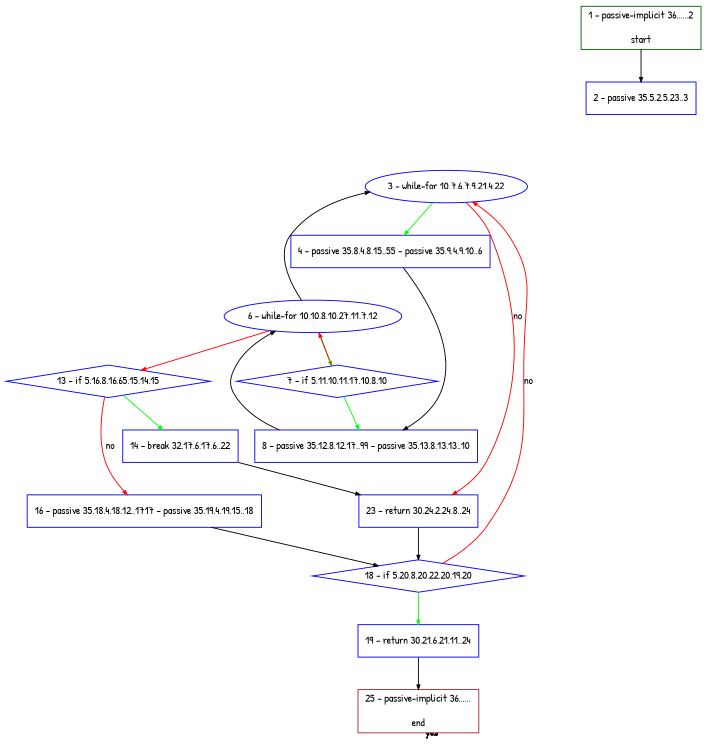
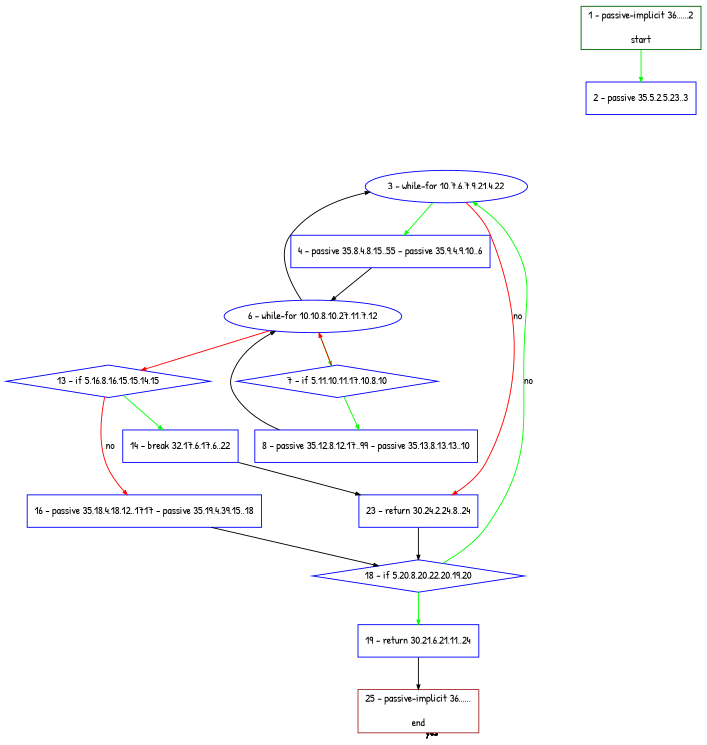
(641, 64) -> (641, 64)
(444, 350) -> (353, 283)
(108, 381) -> (108, 381)
(524, 390) -> (524, 390)
(144, 511) -> (144, 511)
